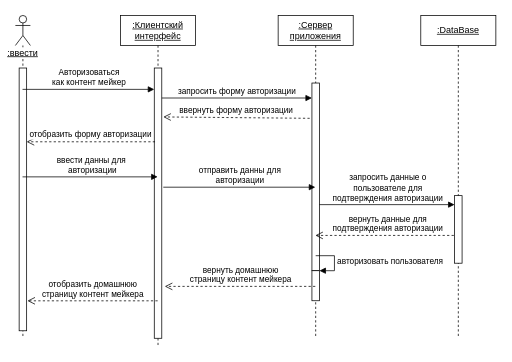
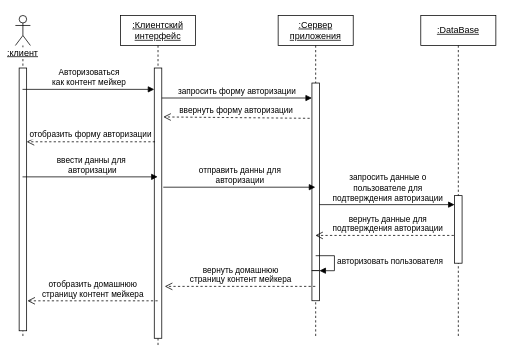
(23, 64) -> (23, 64)
